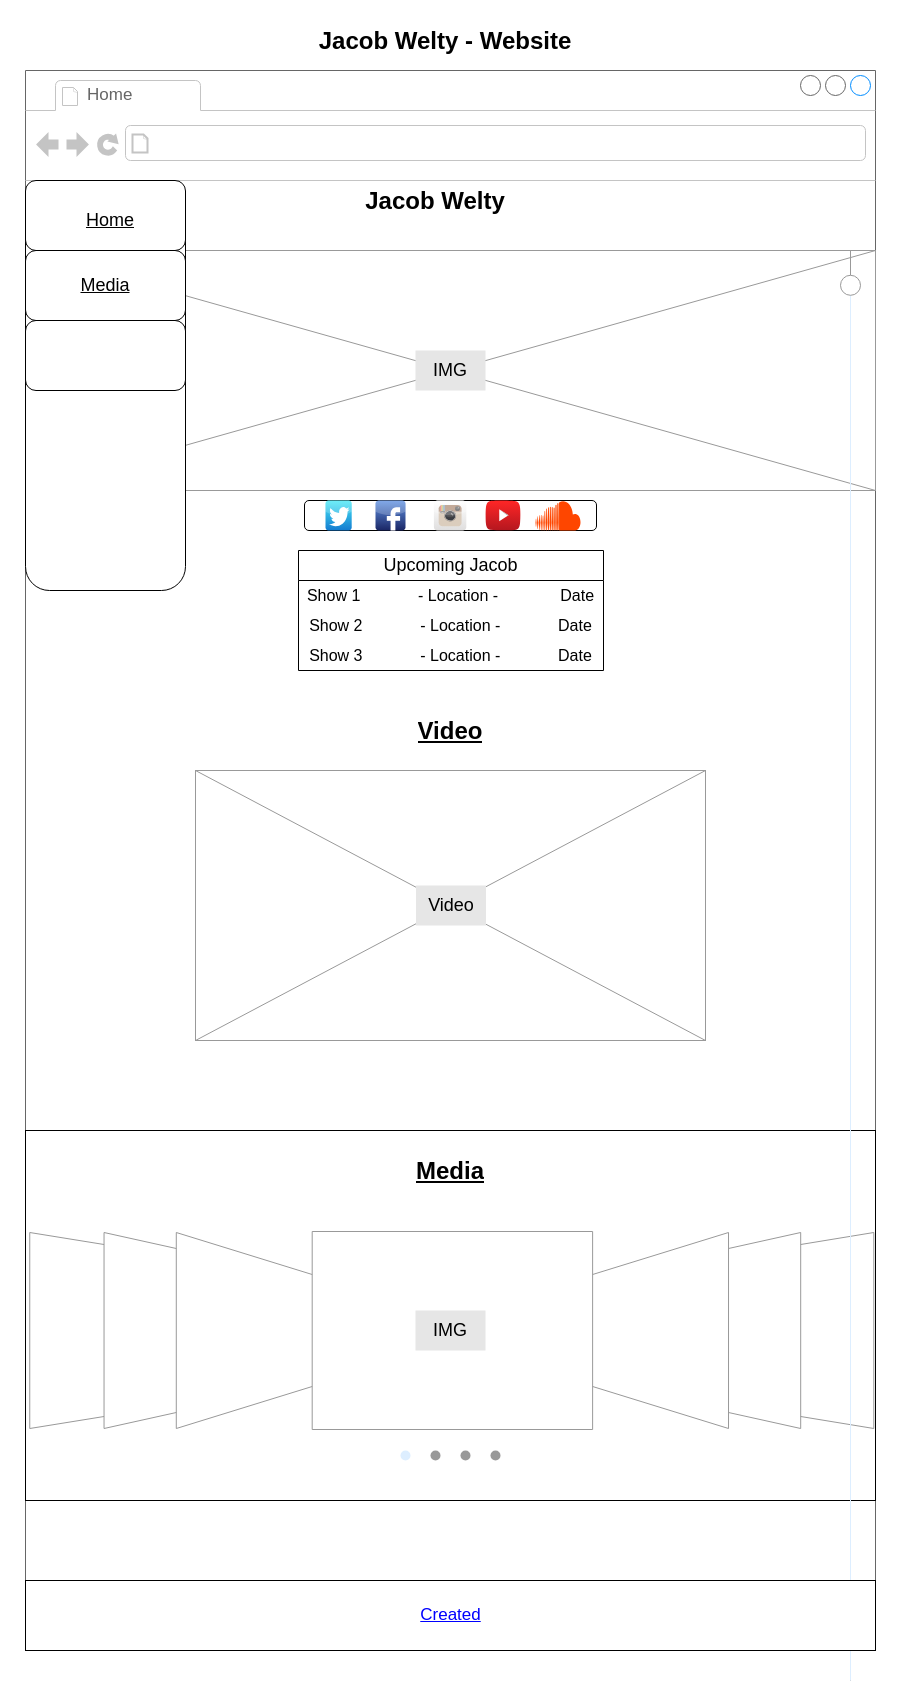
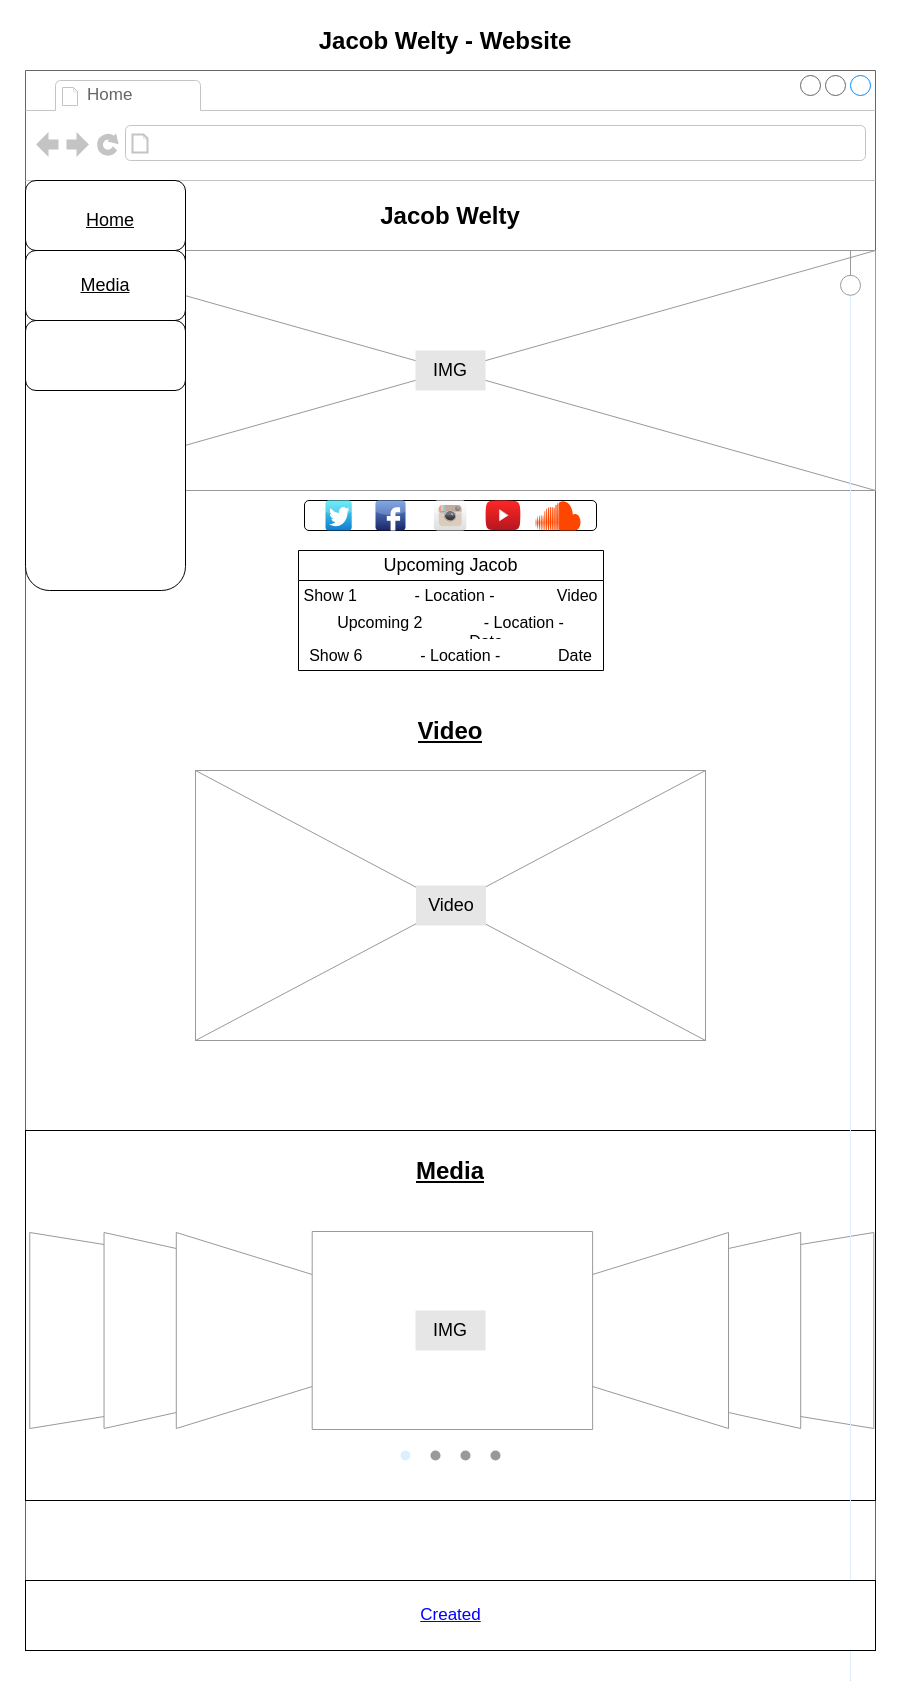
(436, 206) -> (451, 221)
(451, 596) -> (451, 596)
(451, 626) -> (451, 626)
(451, 656) -> (451, 656)
